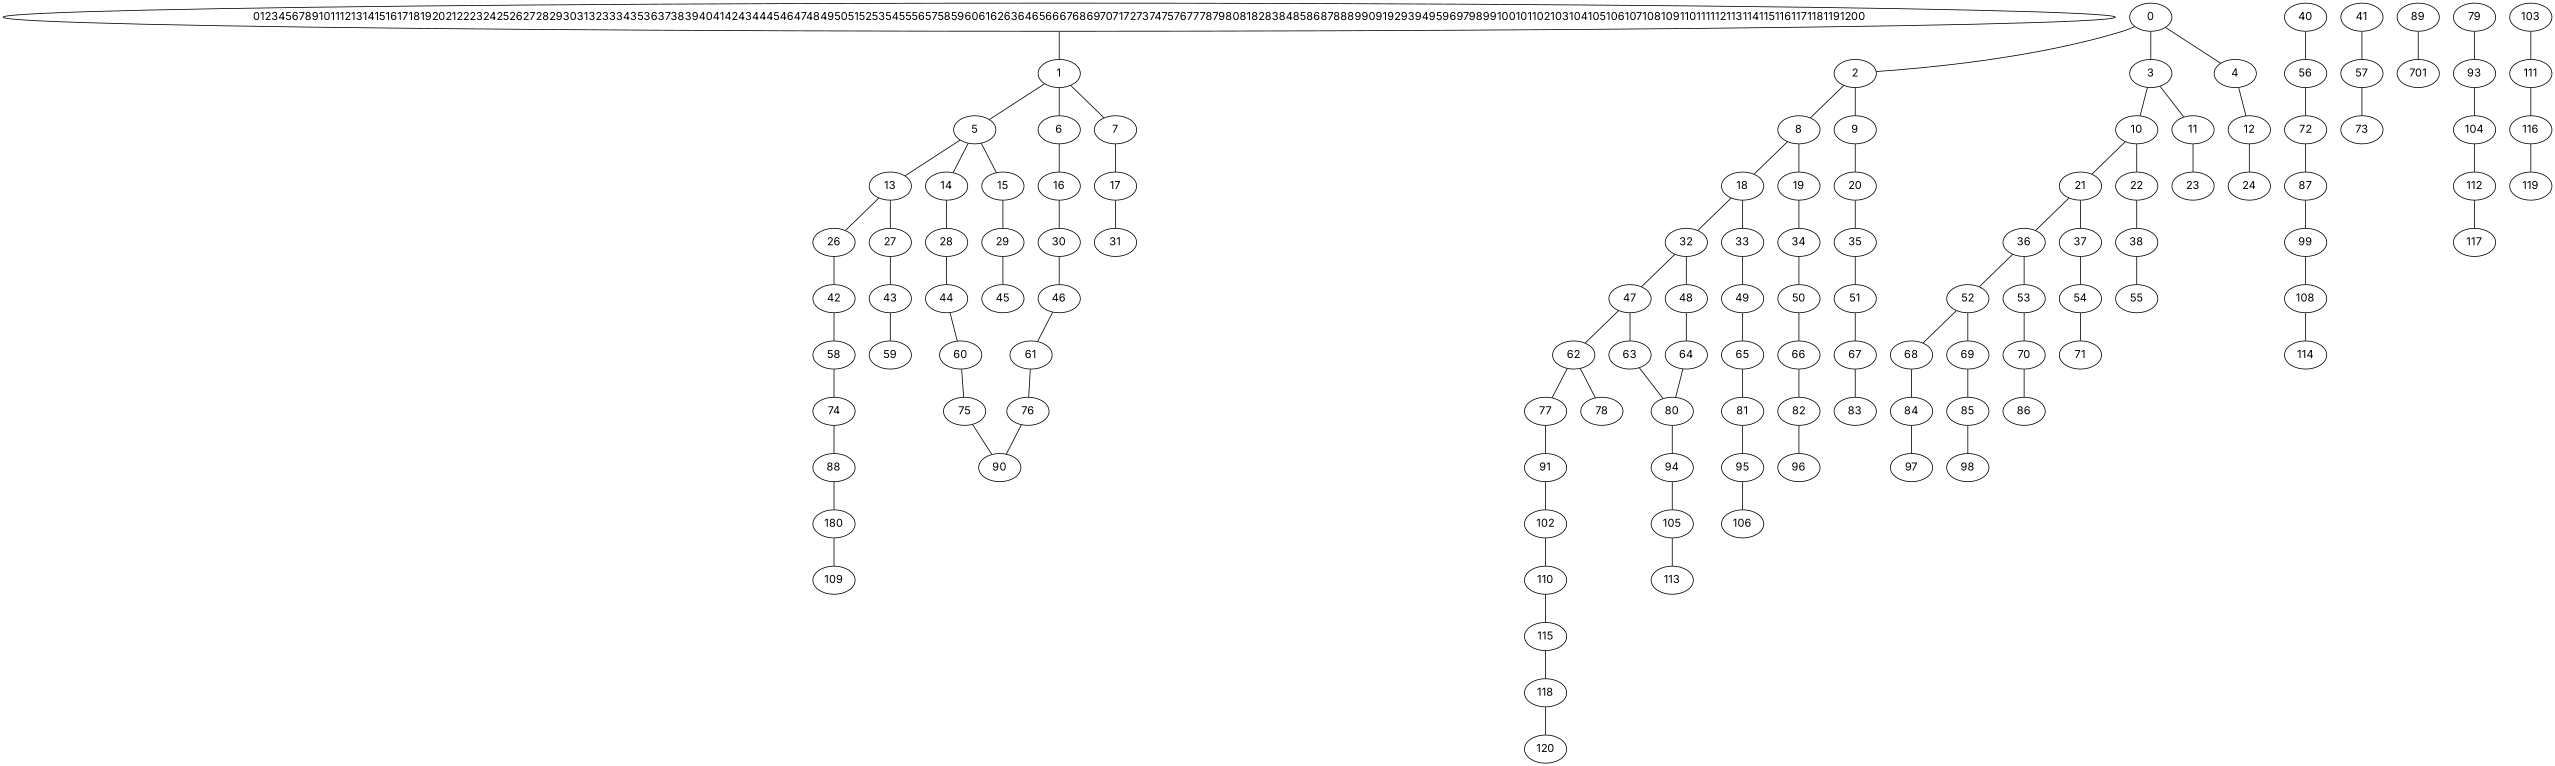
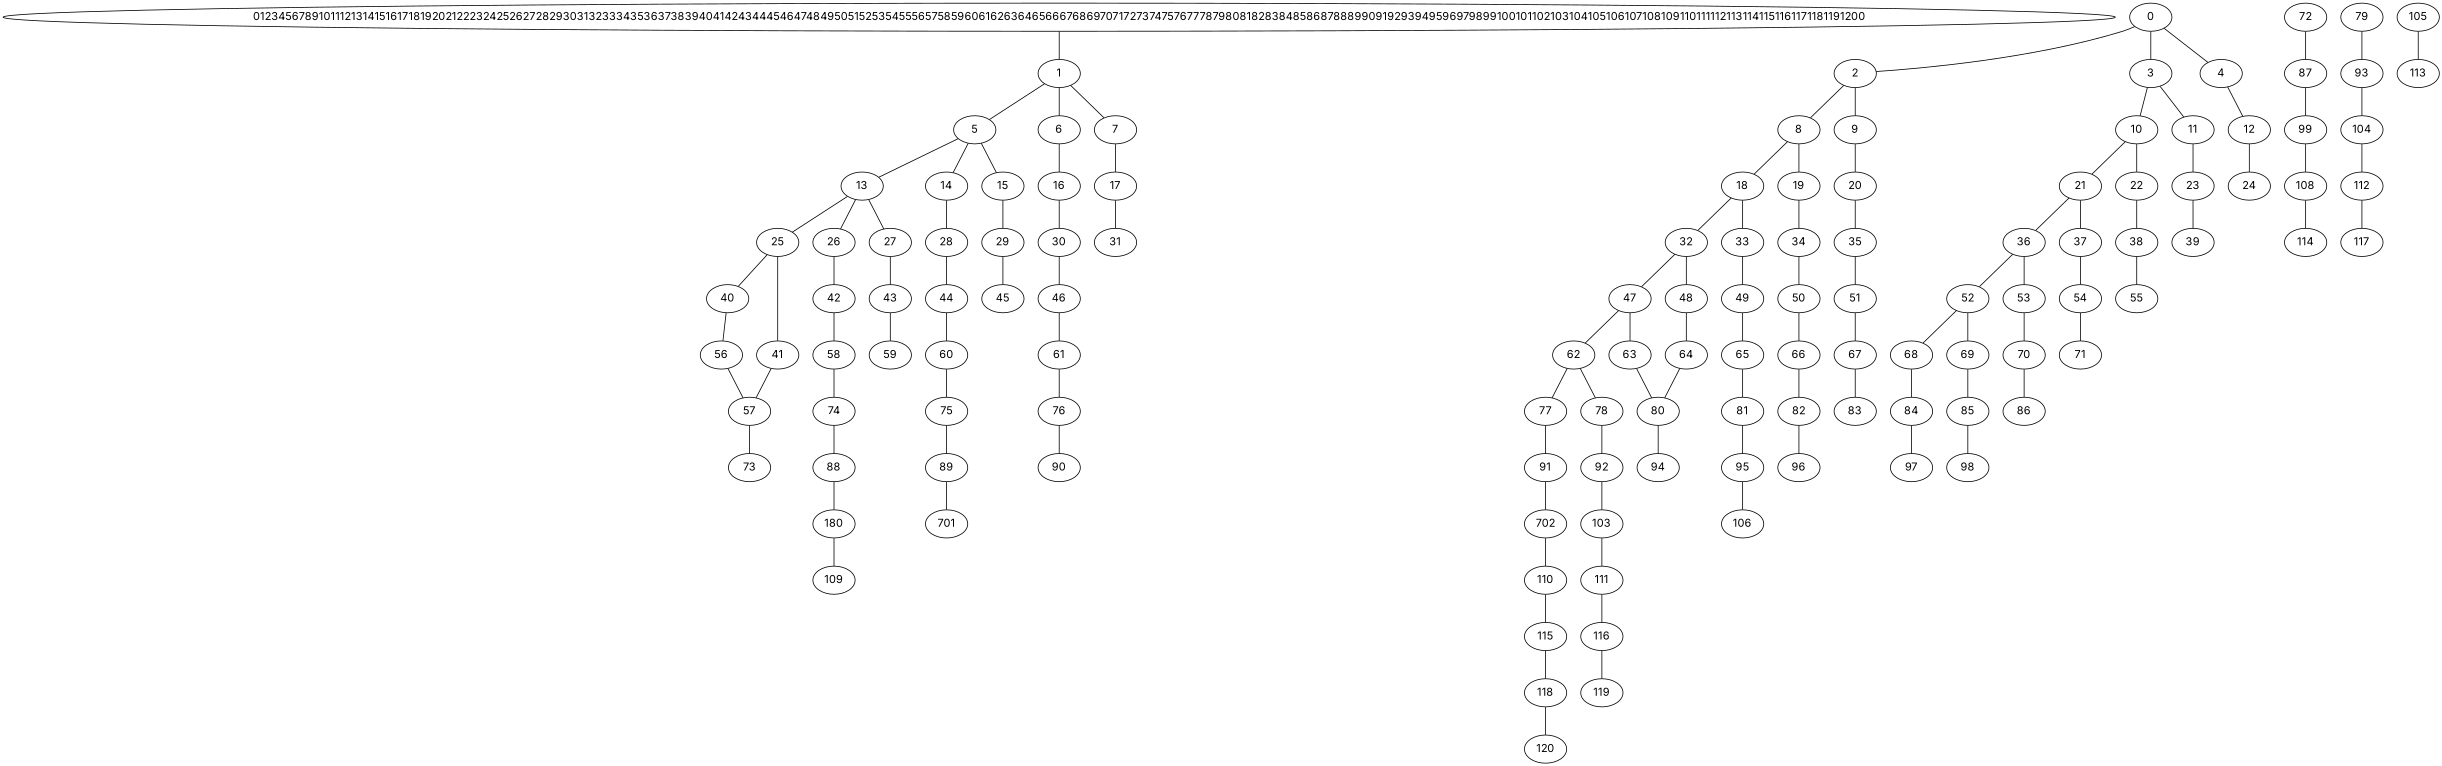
(2306, 102) -> (736, 383)
none -> (778, 242)
none -> (2193, 242)
(982, 439) -> (947, 440)
none -> (1602, 468)
(1672, 496) -> none
(1546, 524) -> (1546, 524)
